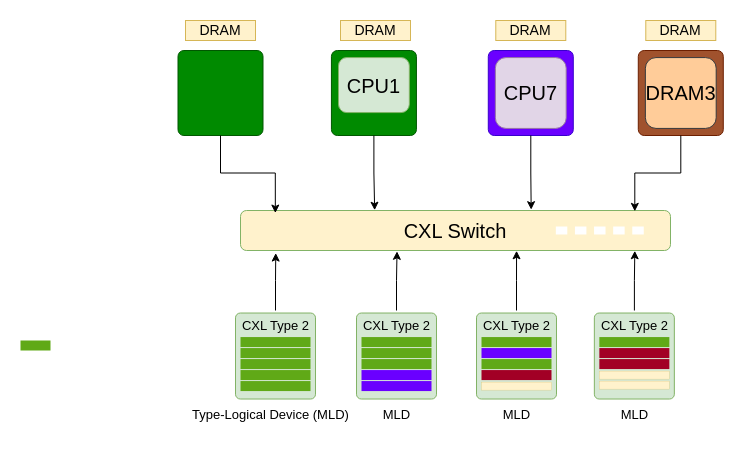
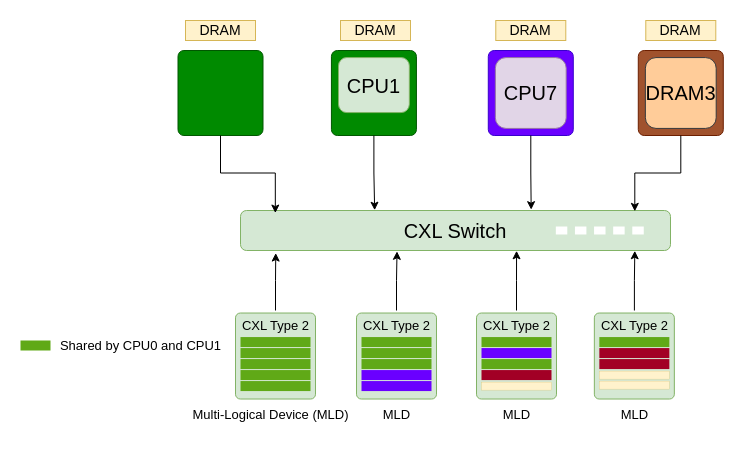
(456, 231) -> (456, 231)
none -> (141, 346)
(271, 415) -> (271, 415)
